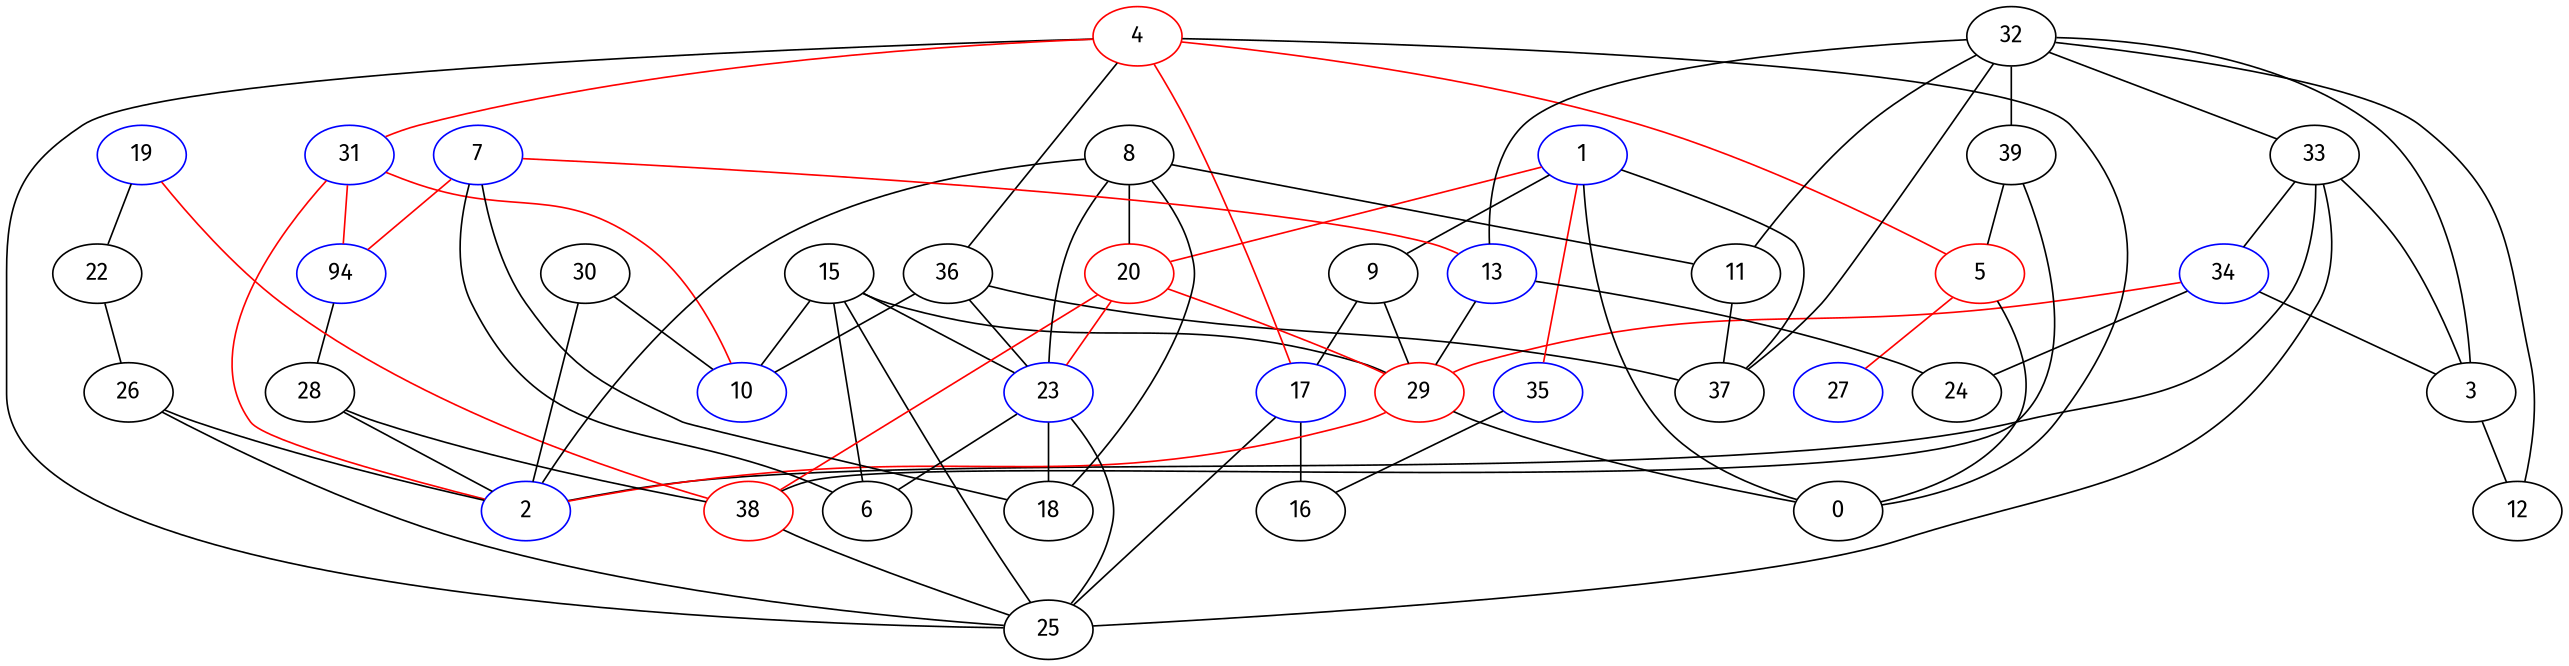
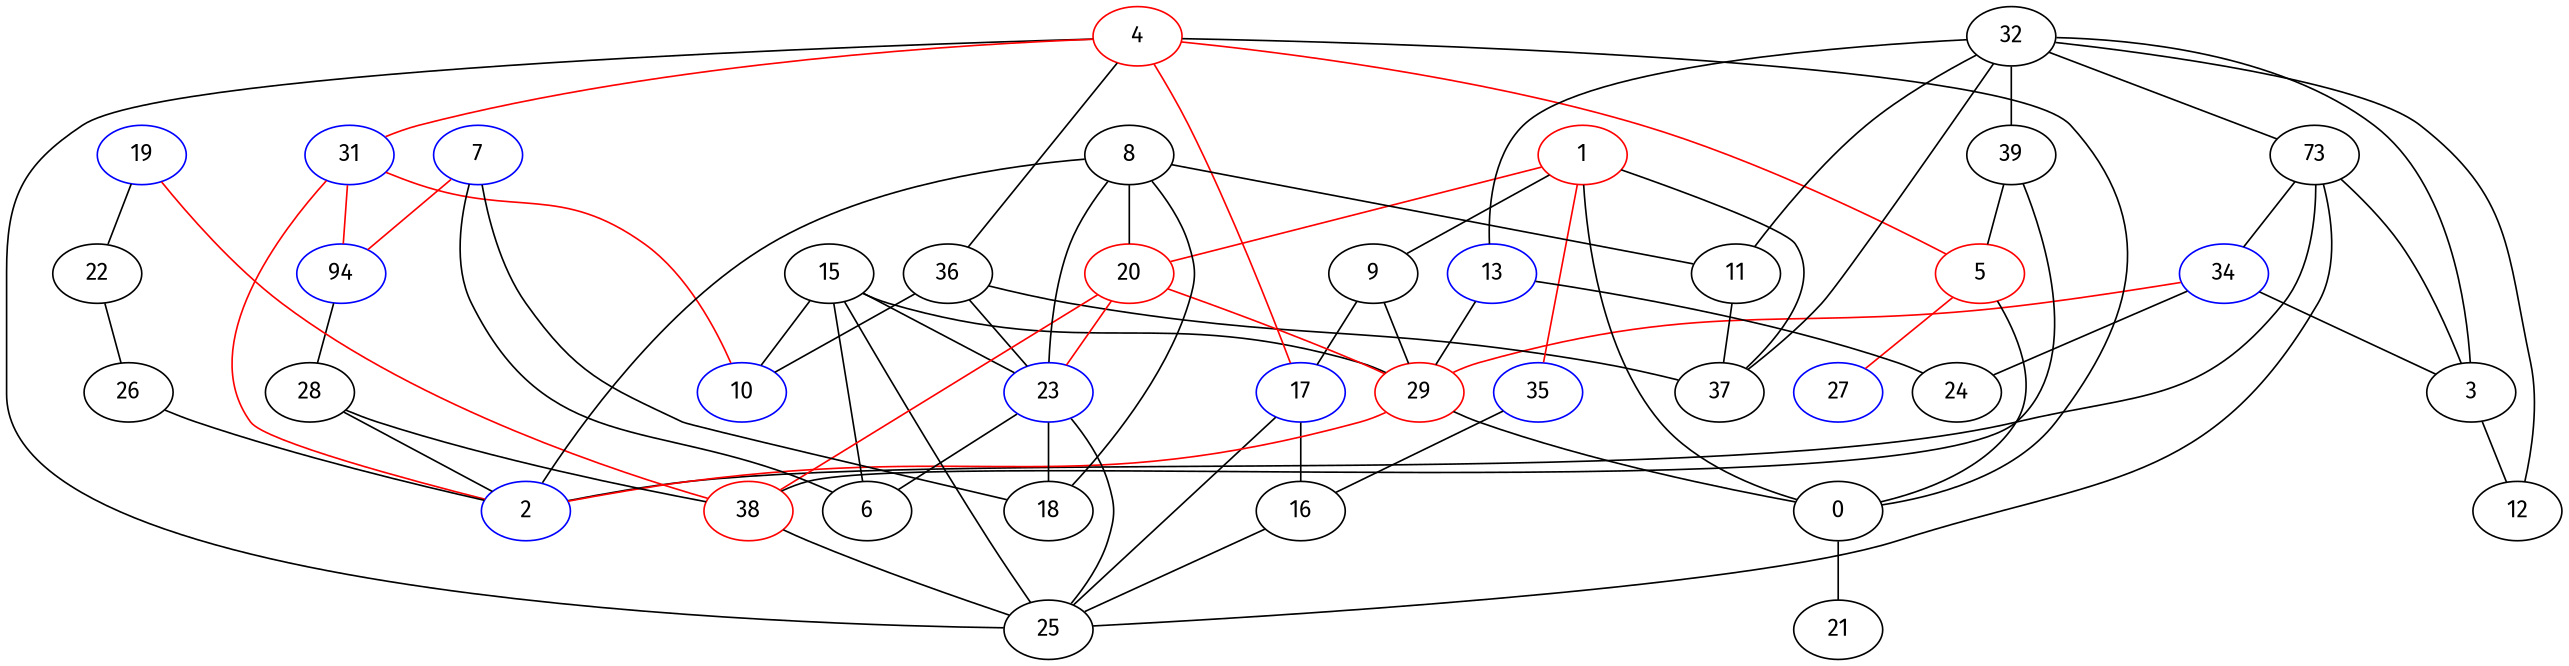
(1583, 155) -> (1583, 155)
(2315, 155) -> (2315, 155)
(993, 188) -> none
(585, 274) -> none
(570, 566) -> (1175, 570)
none -> (1838, 630)
